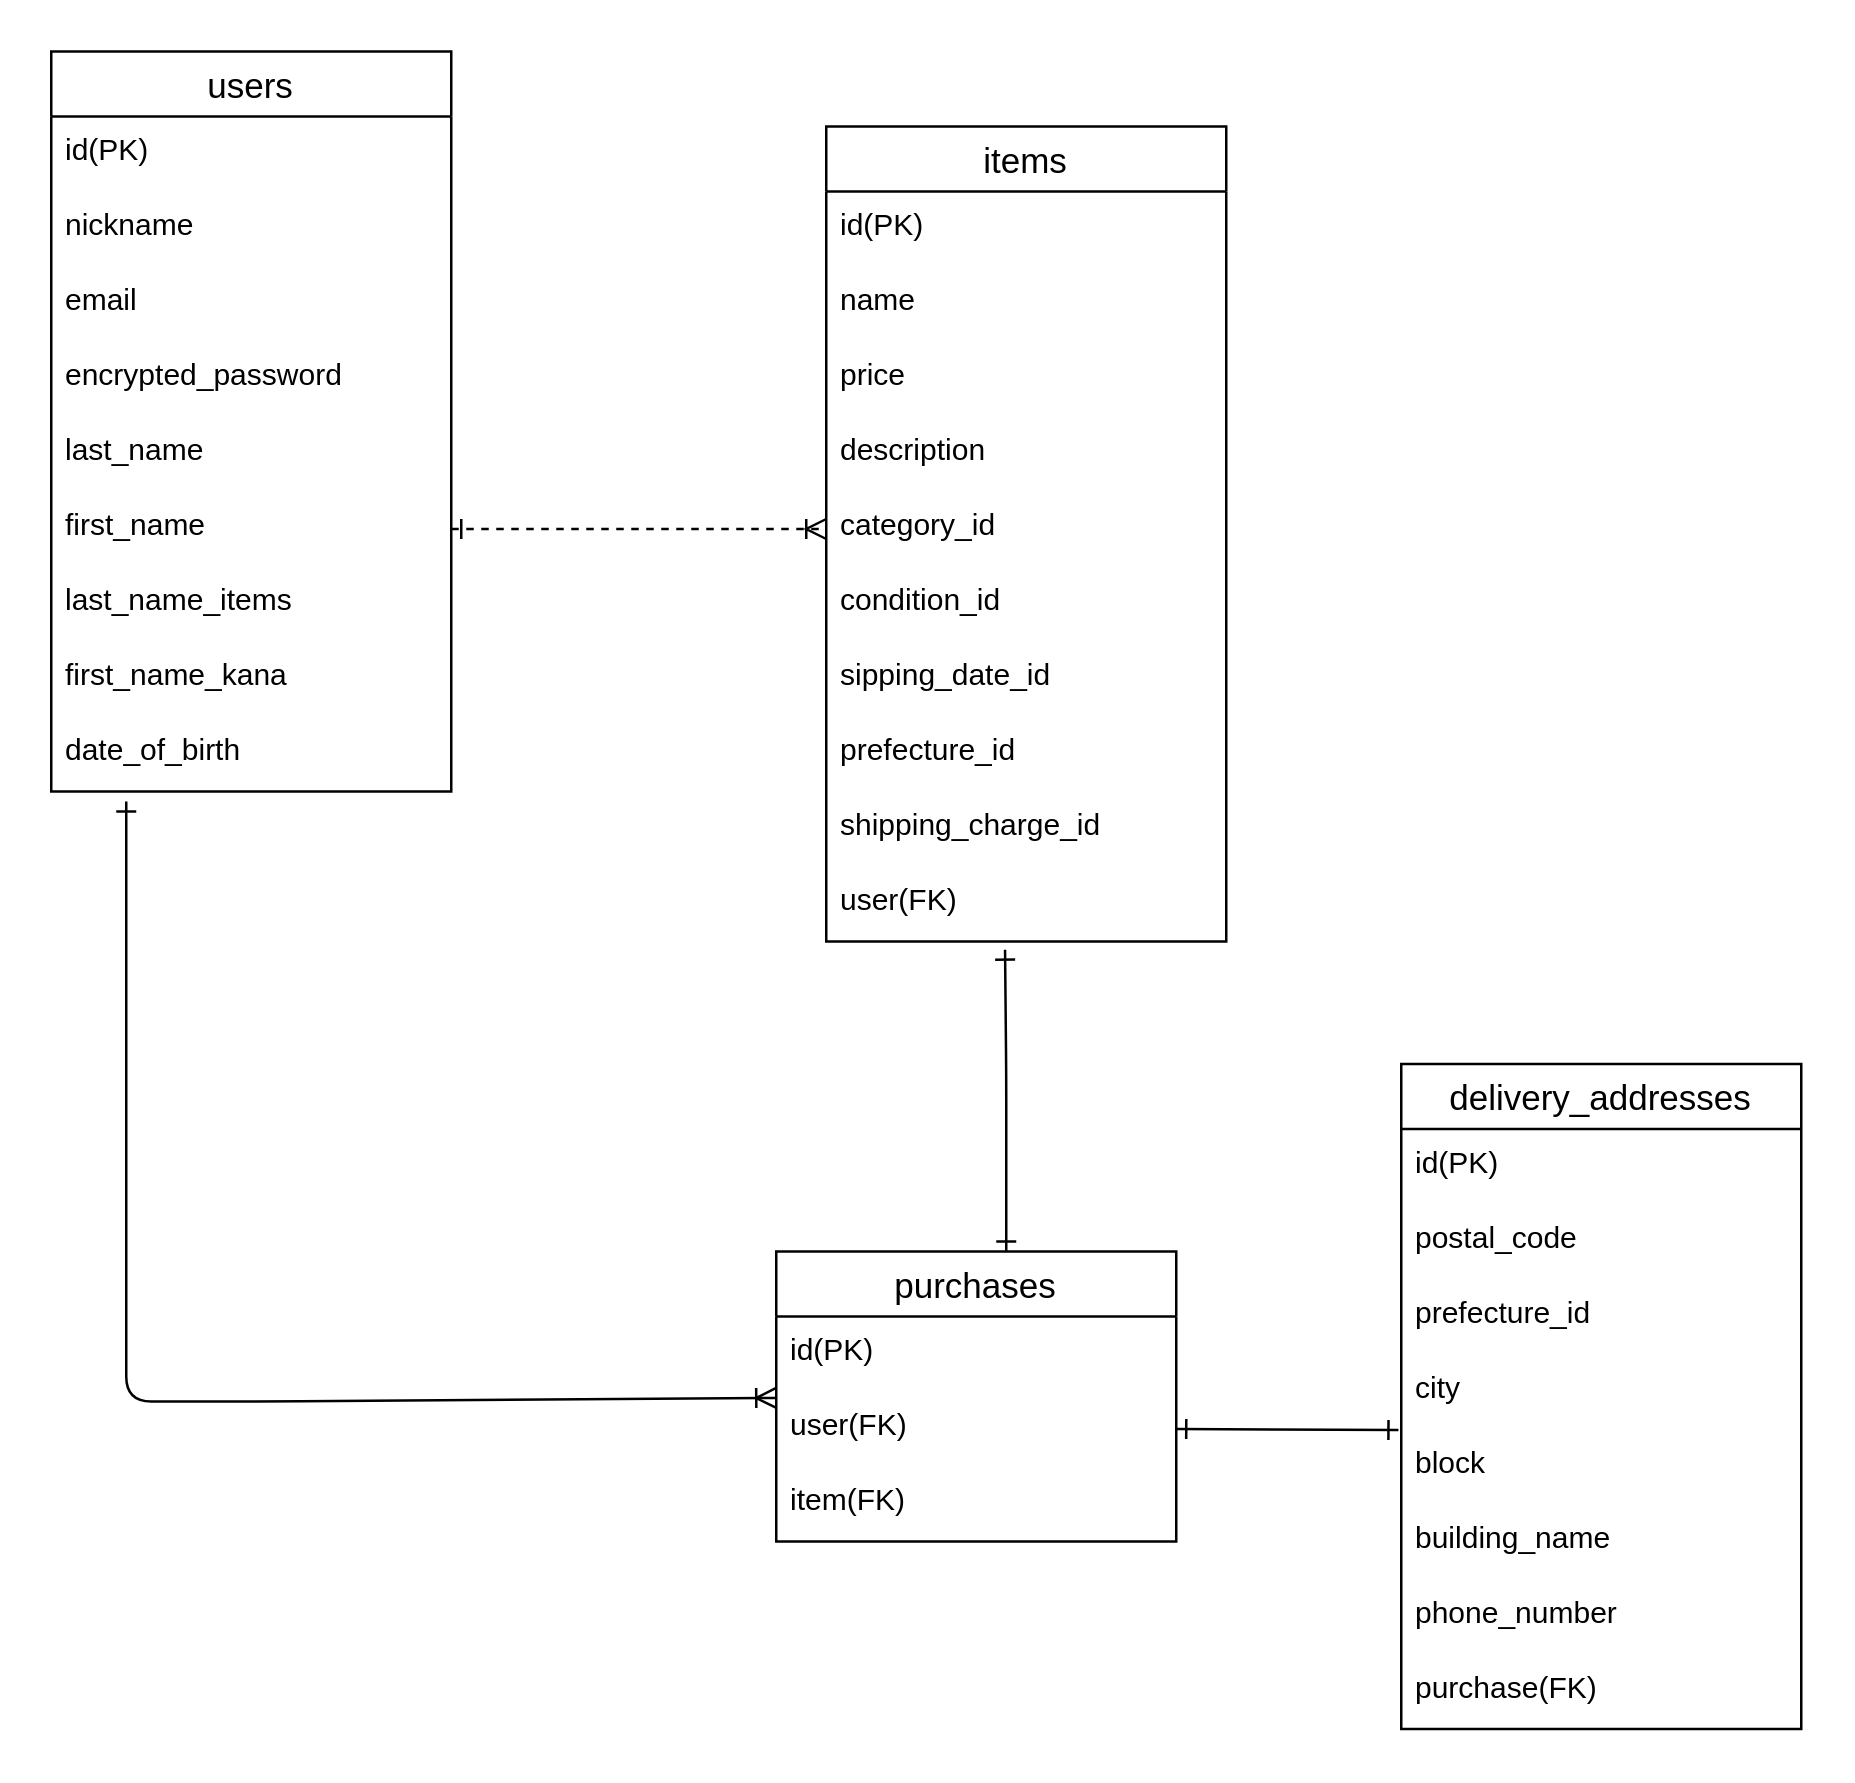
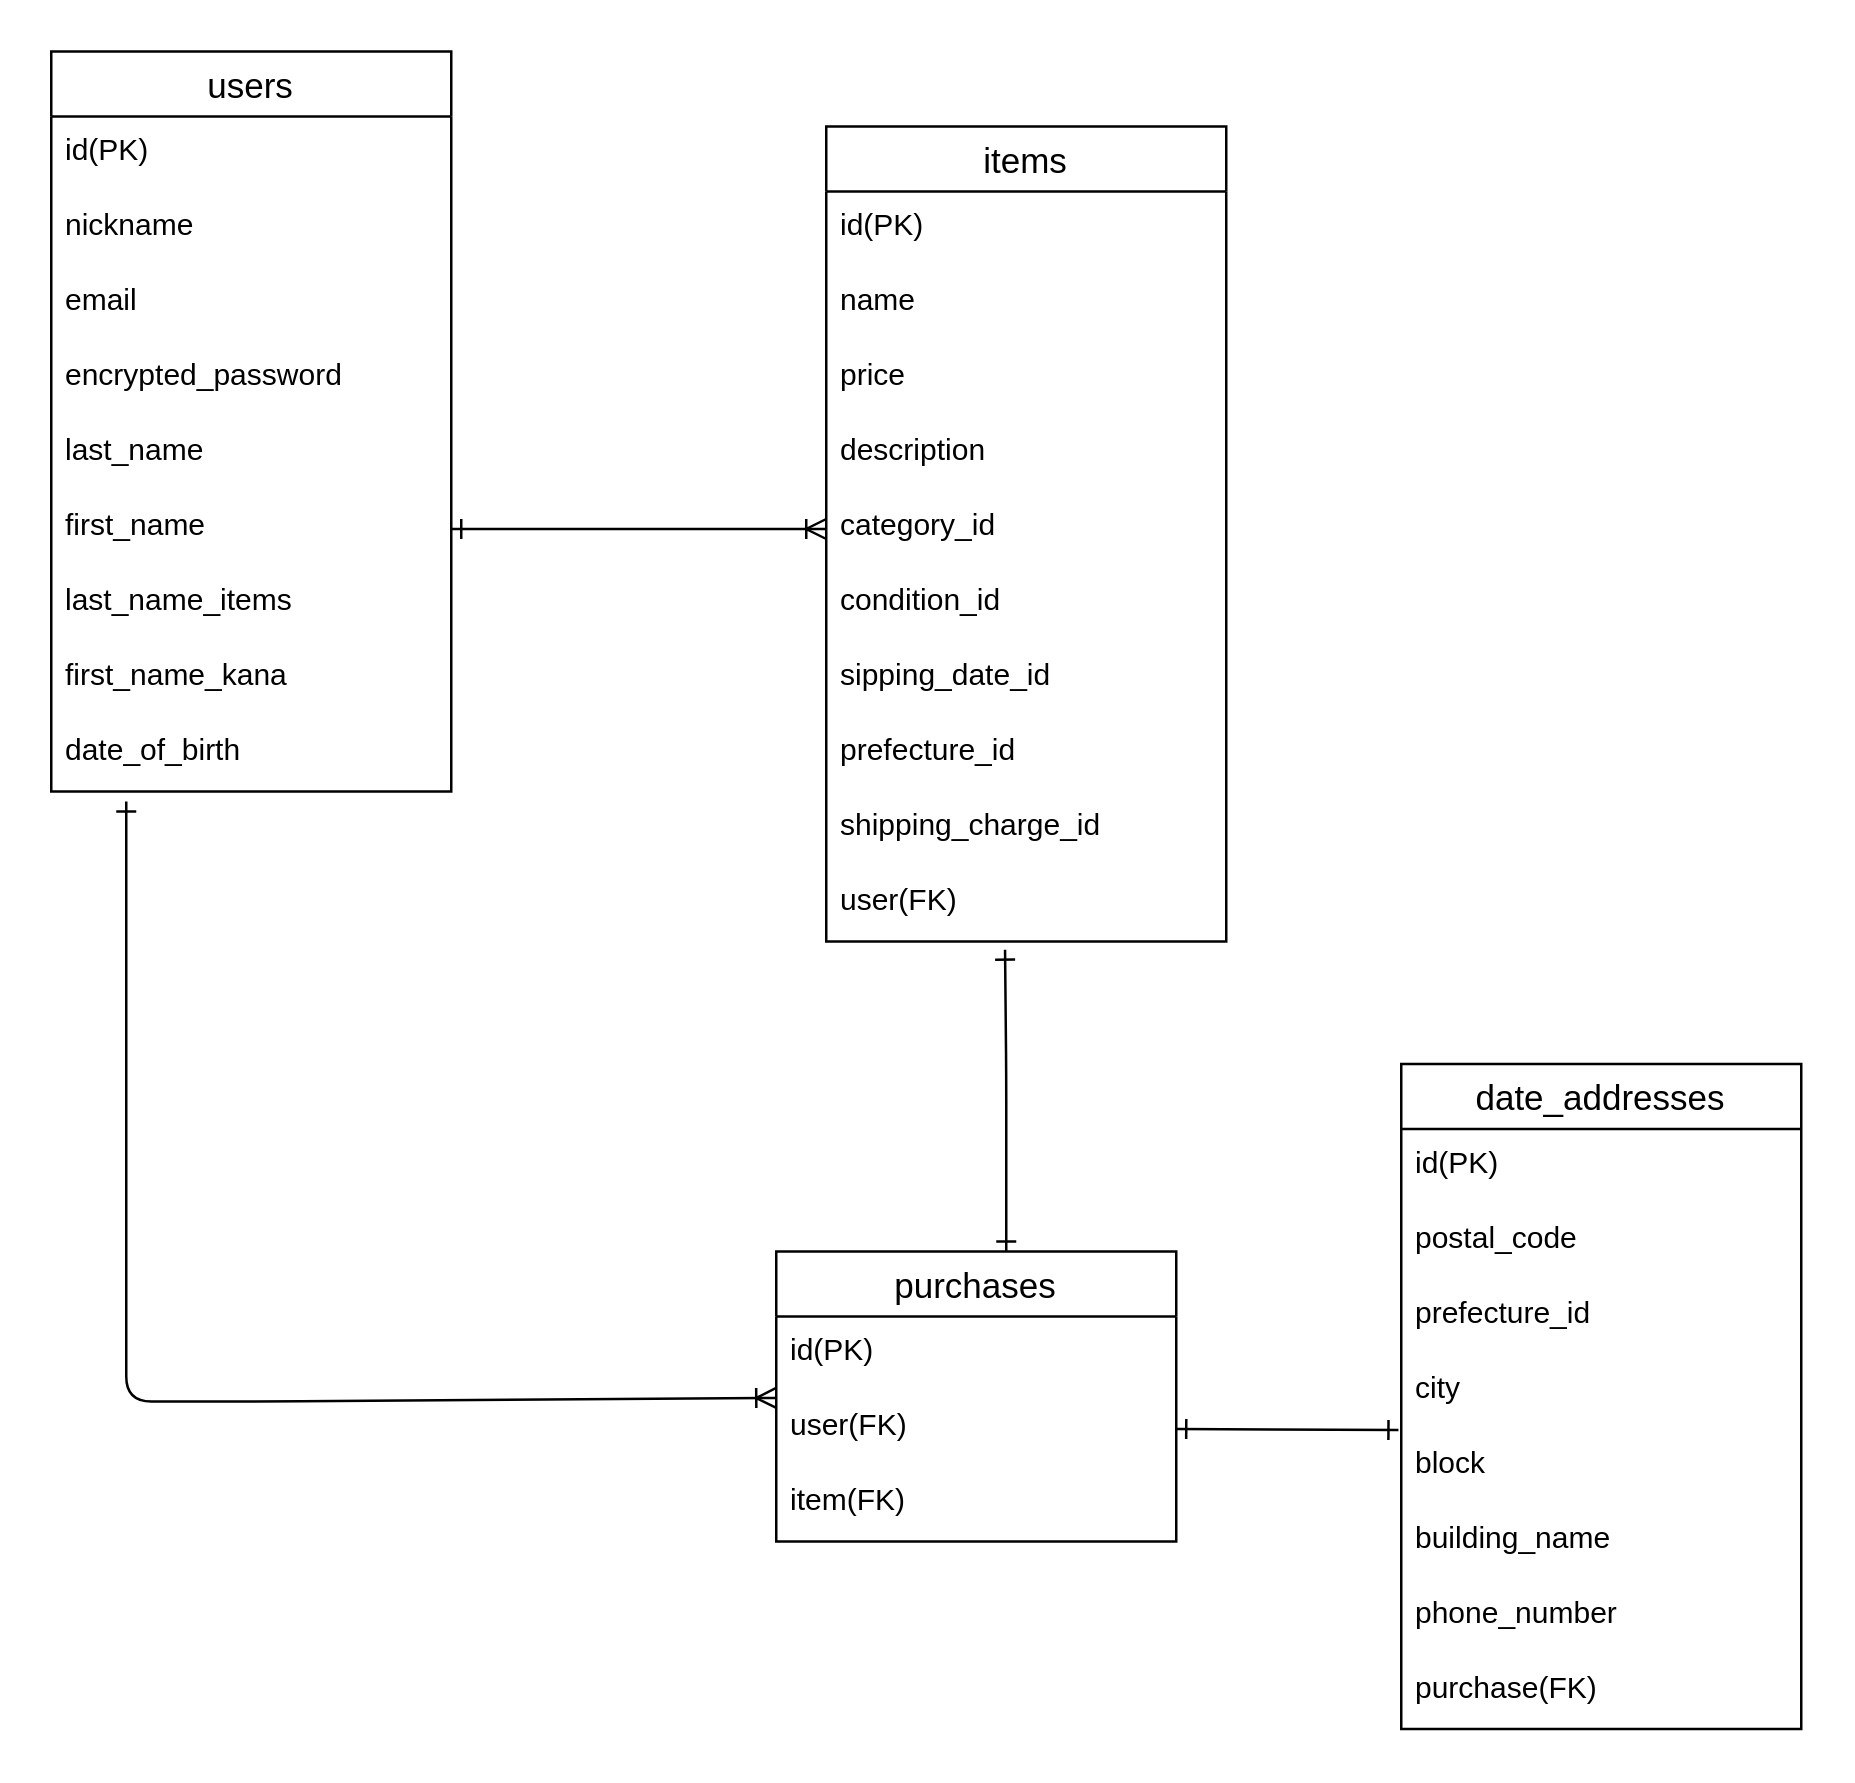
(627, 529) -> (627, 529)
(1600, 1098) -> (1600, 1098)
